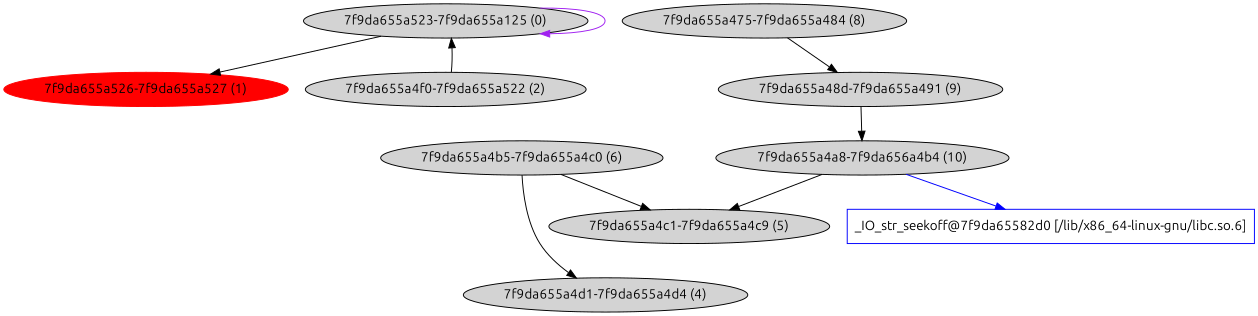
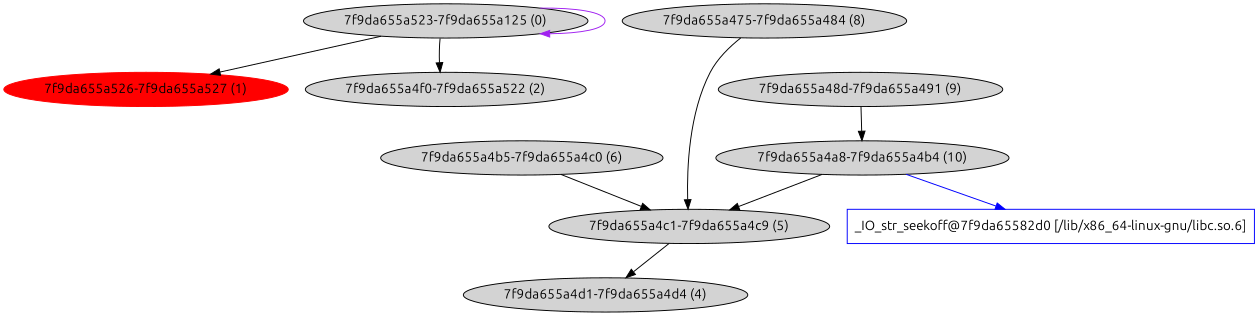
(808, 52) -> (696, 112)
(452, 60) -> (439, 51)
(862, 158) -> (862, 158)
(533, 230) -> (651, 258)
